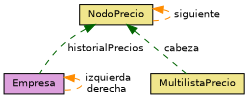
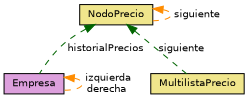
(180, 49) -> (180, 49)
